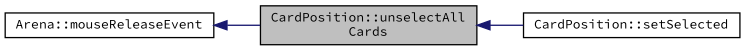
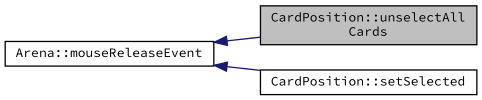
(507, 25) -> (244, 69)
